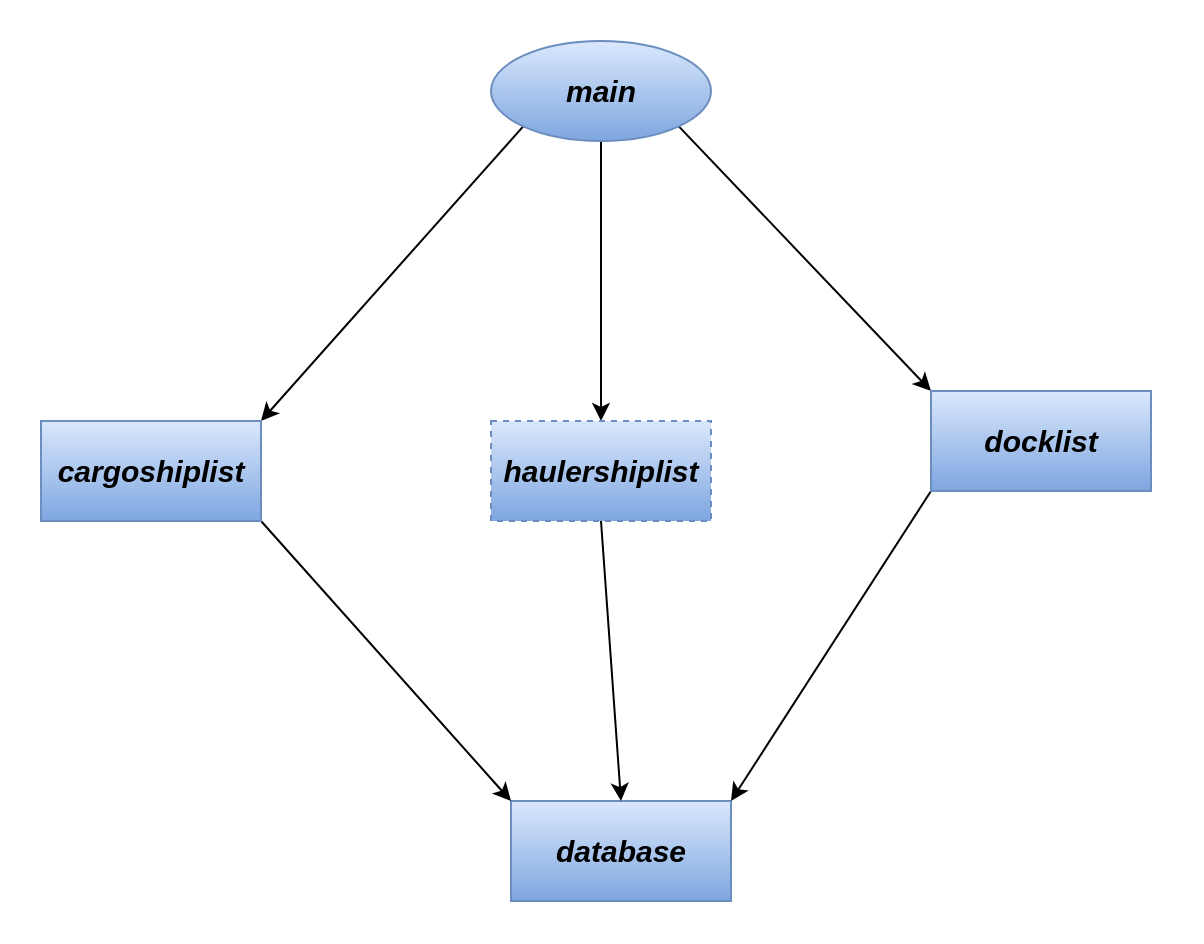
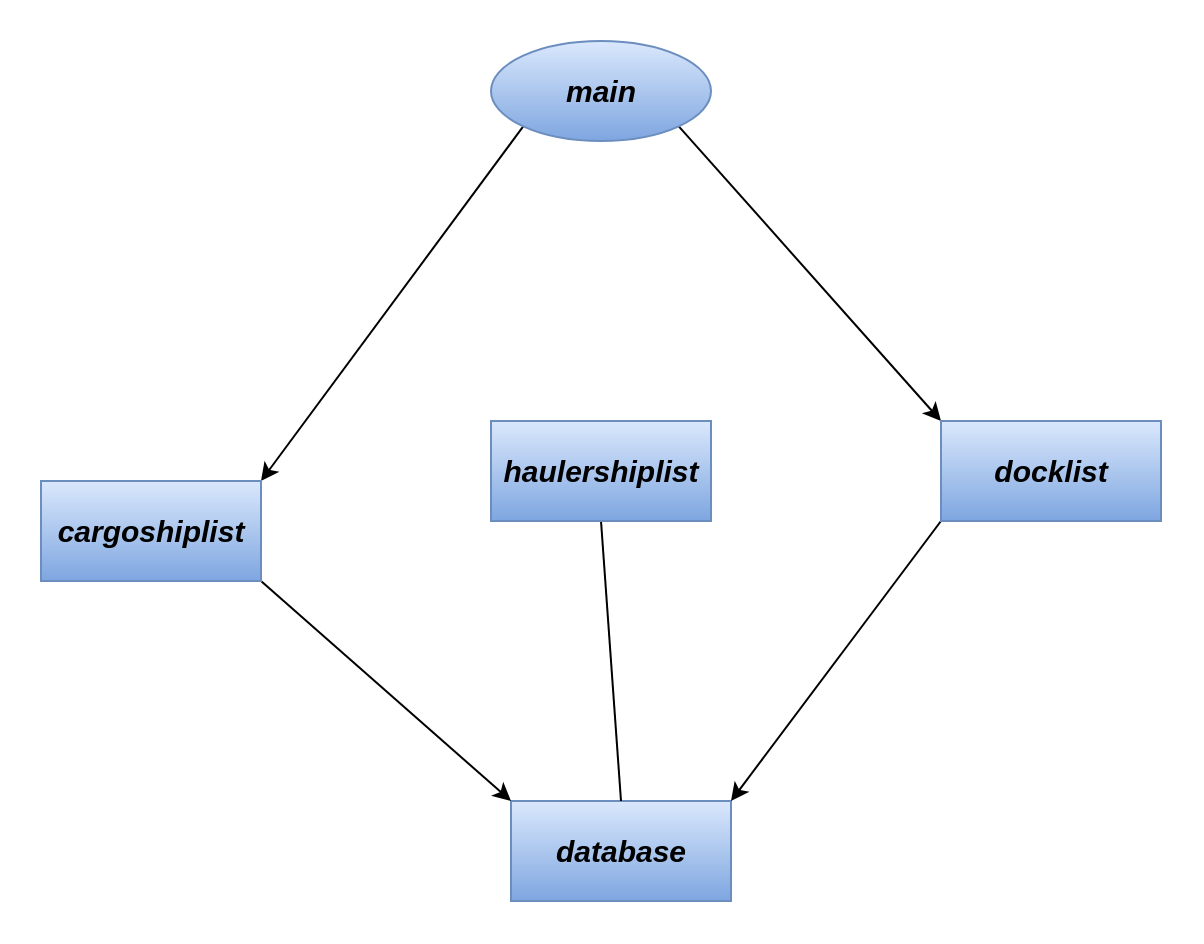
(601, 274) -> none
(1041, 441) -> (1051, 471)
(151, 471) -> (151, 531)
(601, 471) -> (601, 471)
(620, 786) -> (620, 792)
